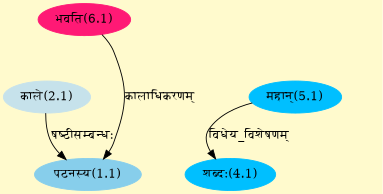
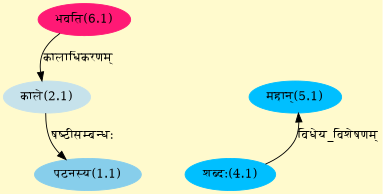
(124, 92) -> (44, 50)
(218, 119) -> (289, 148)
